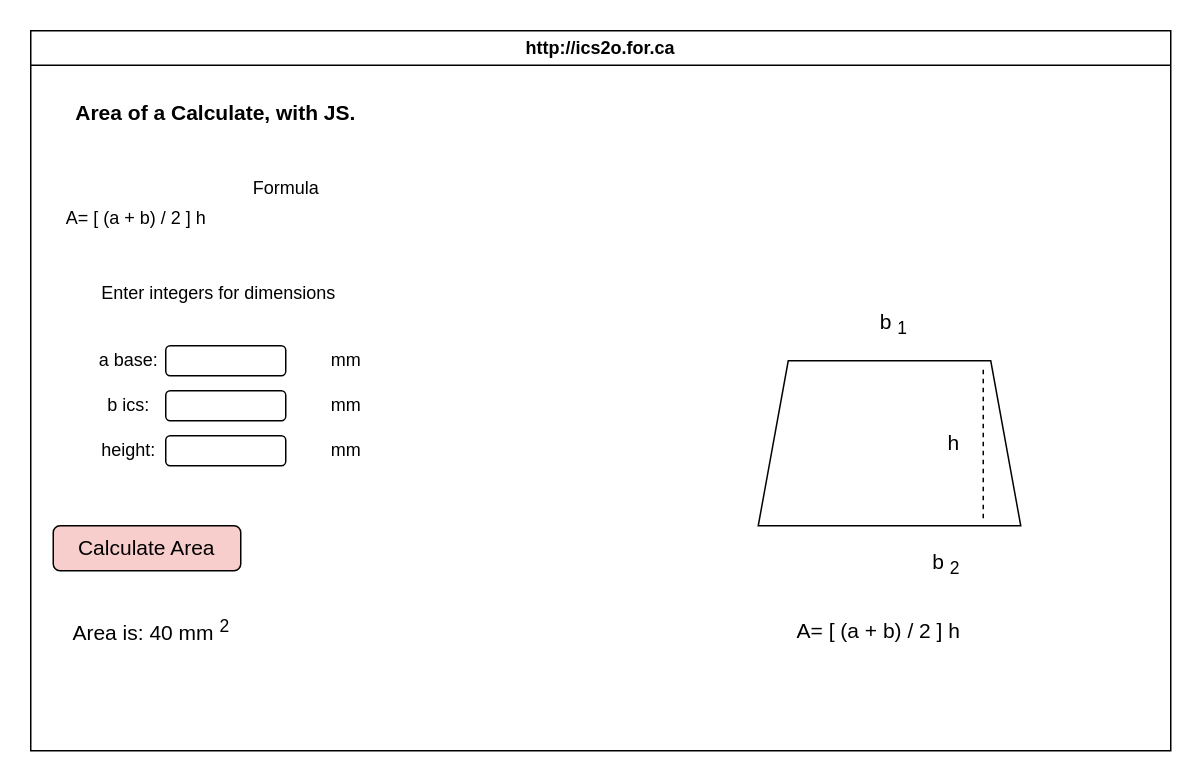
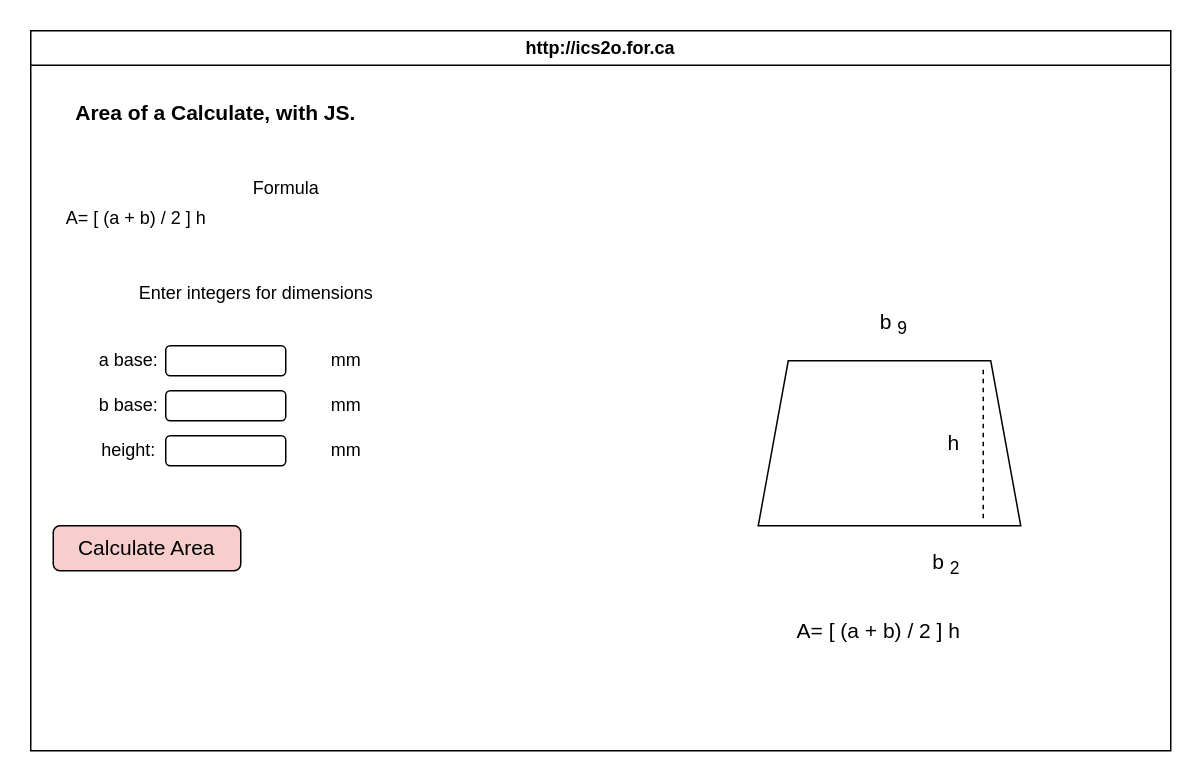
(218, 293) -> (256, 293)
(894, 323) -> (894, 323)
(129, 406) -> (129, 406)
(151, 631) -> none
